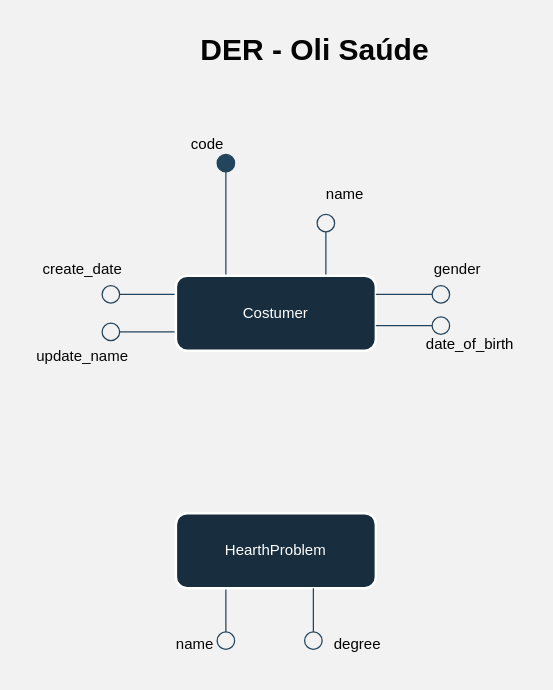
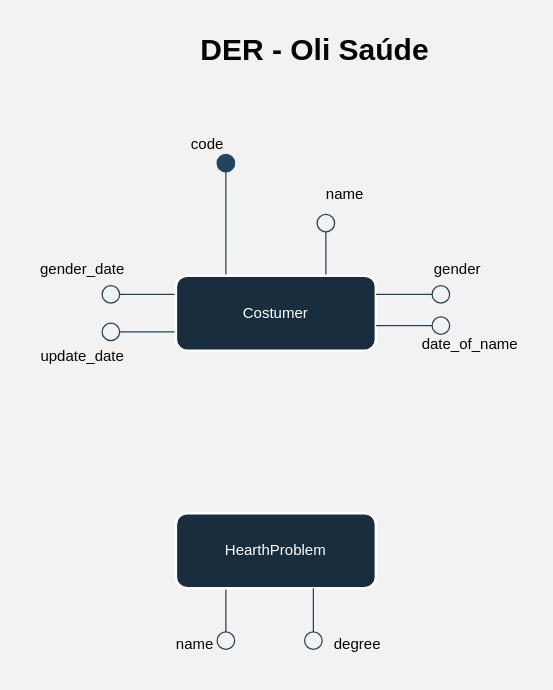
(83, 269) -> (83, 269)
(470, 344) -> (470, 344)
(83, 357) -> (83, 357)
